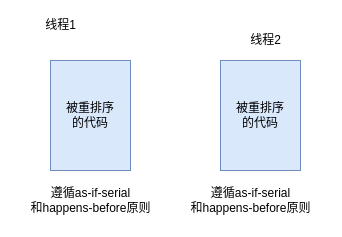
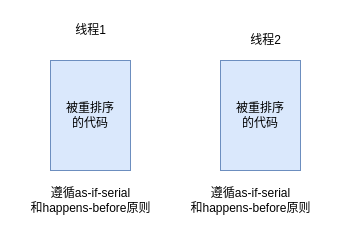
(61, 26) -> (91, 31)
